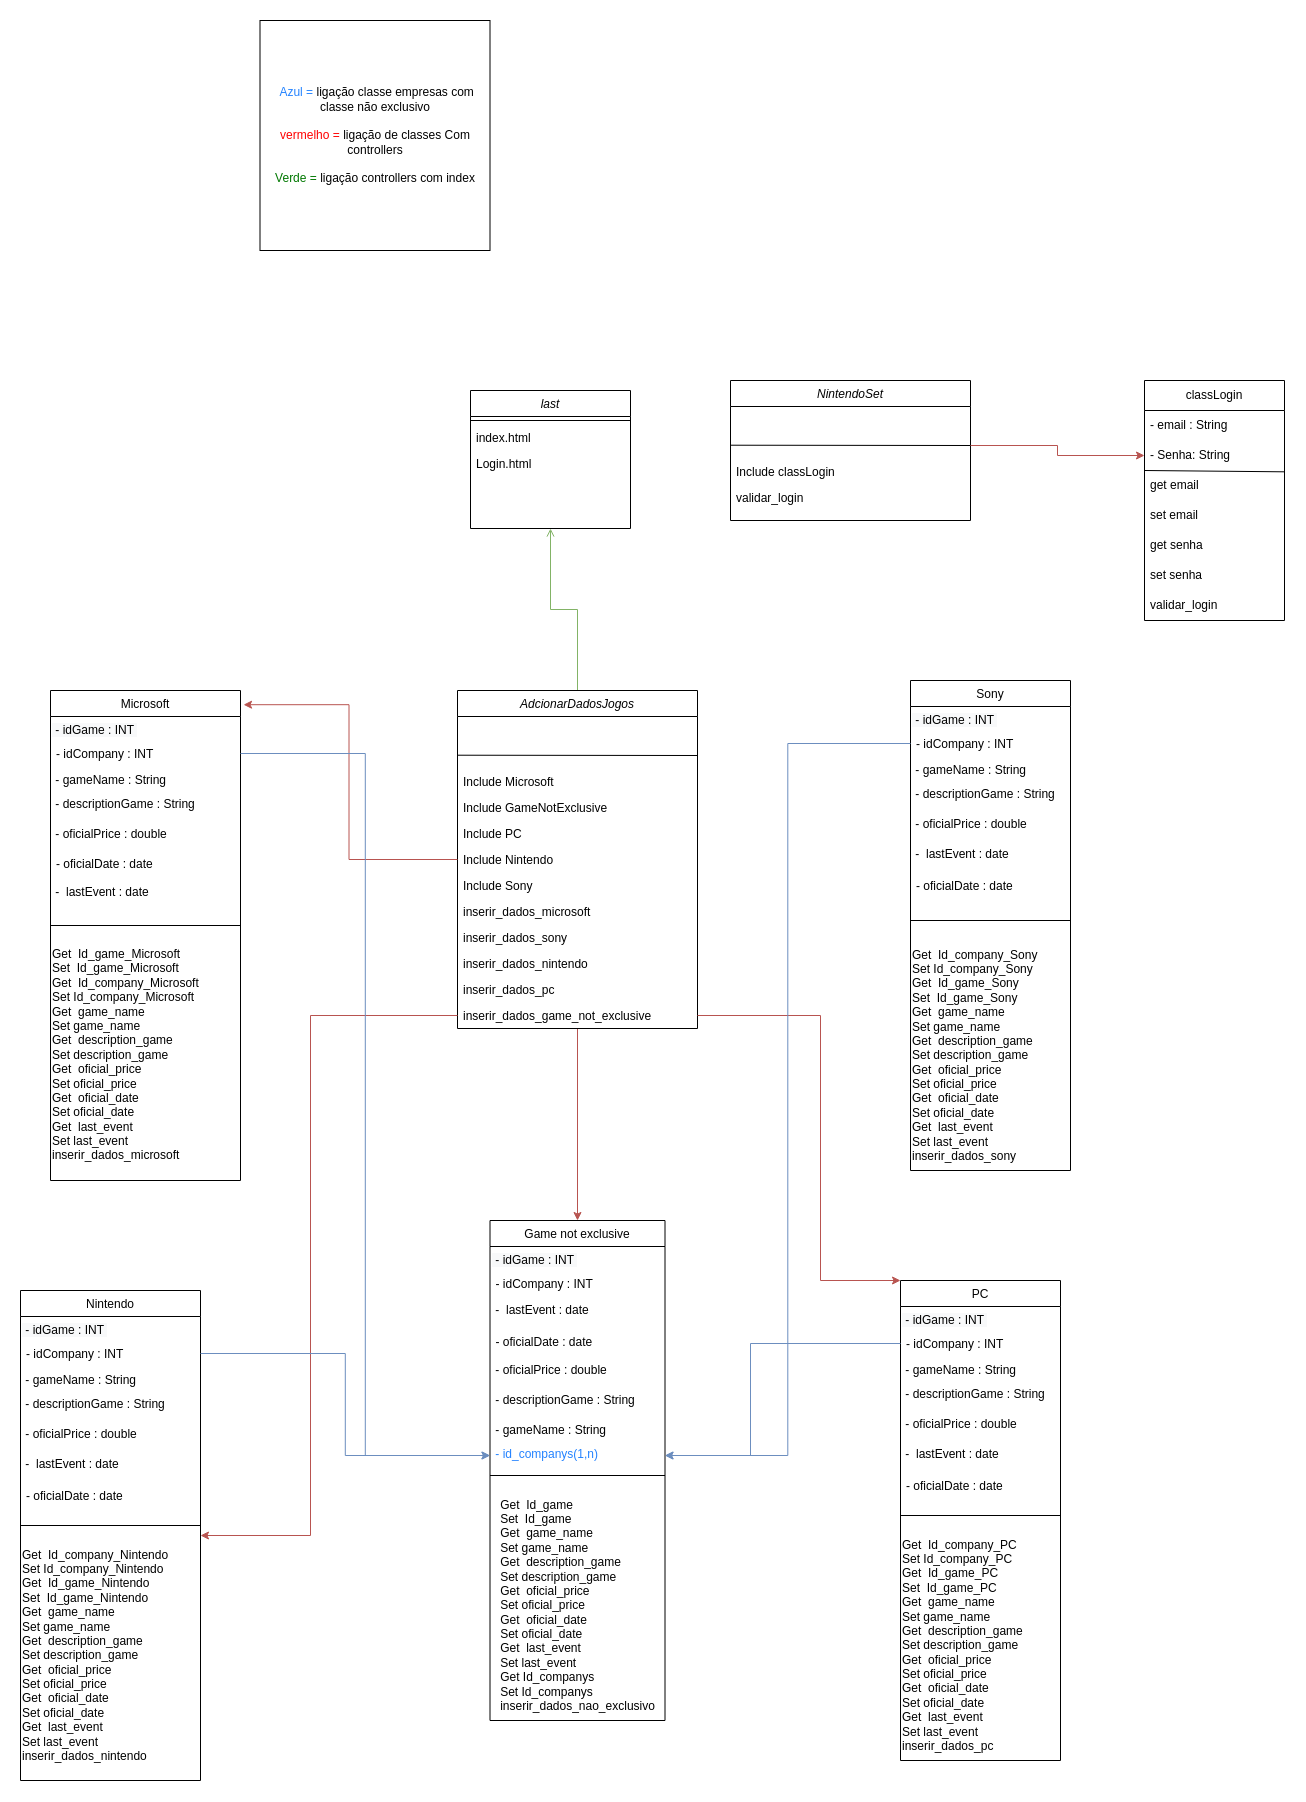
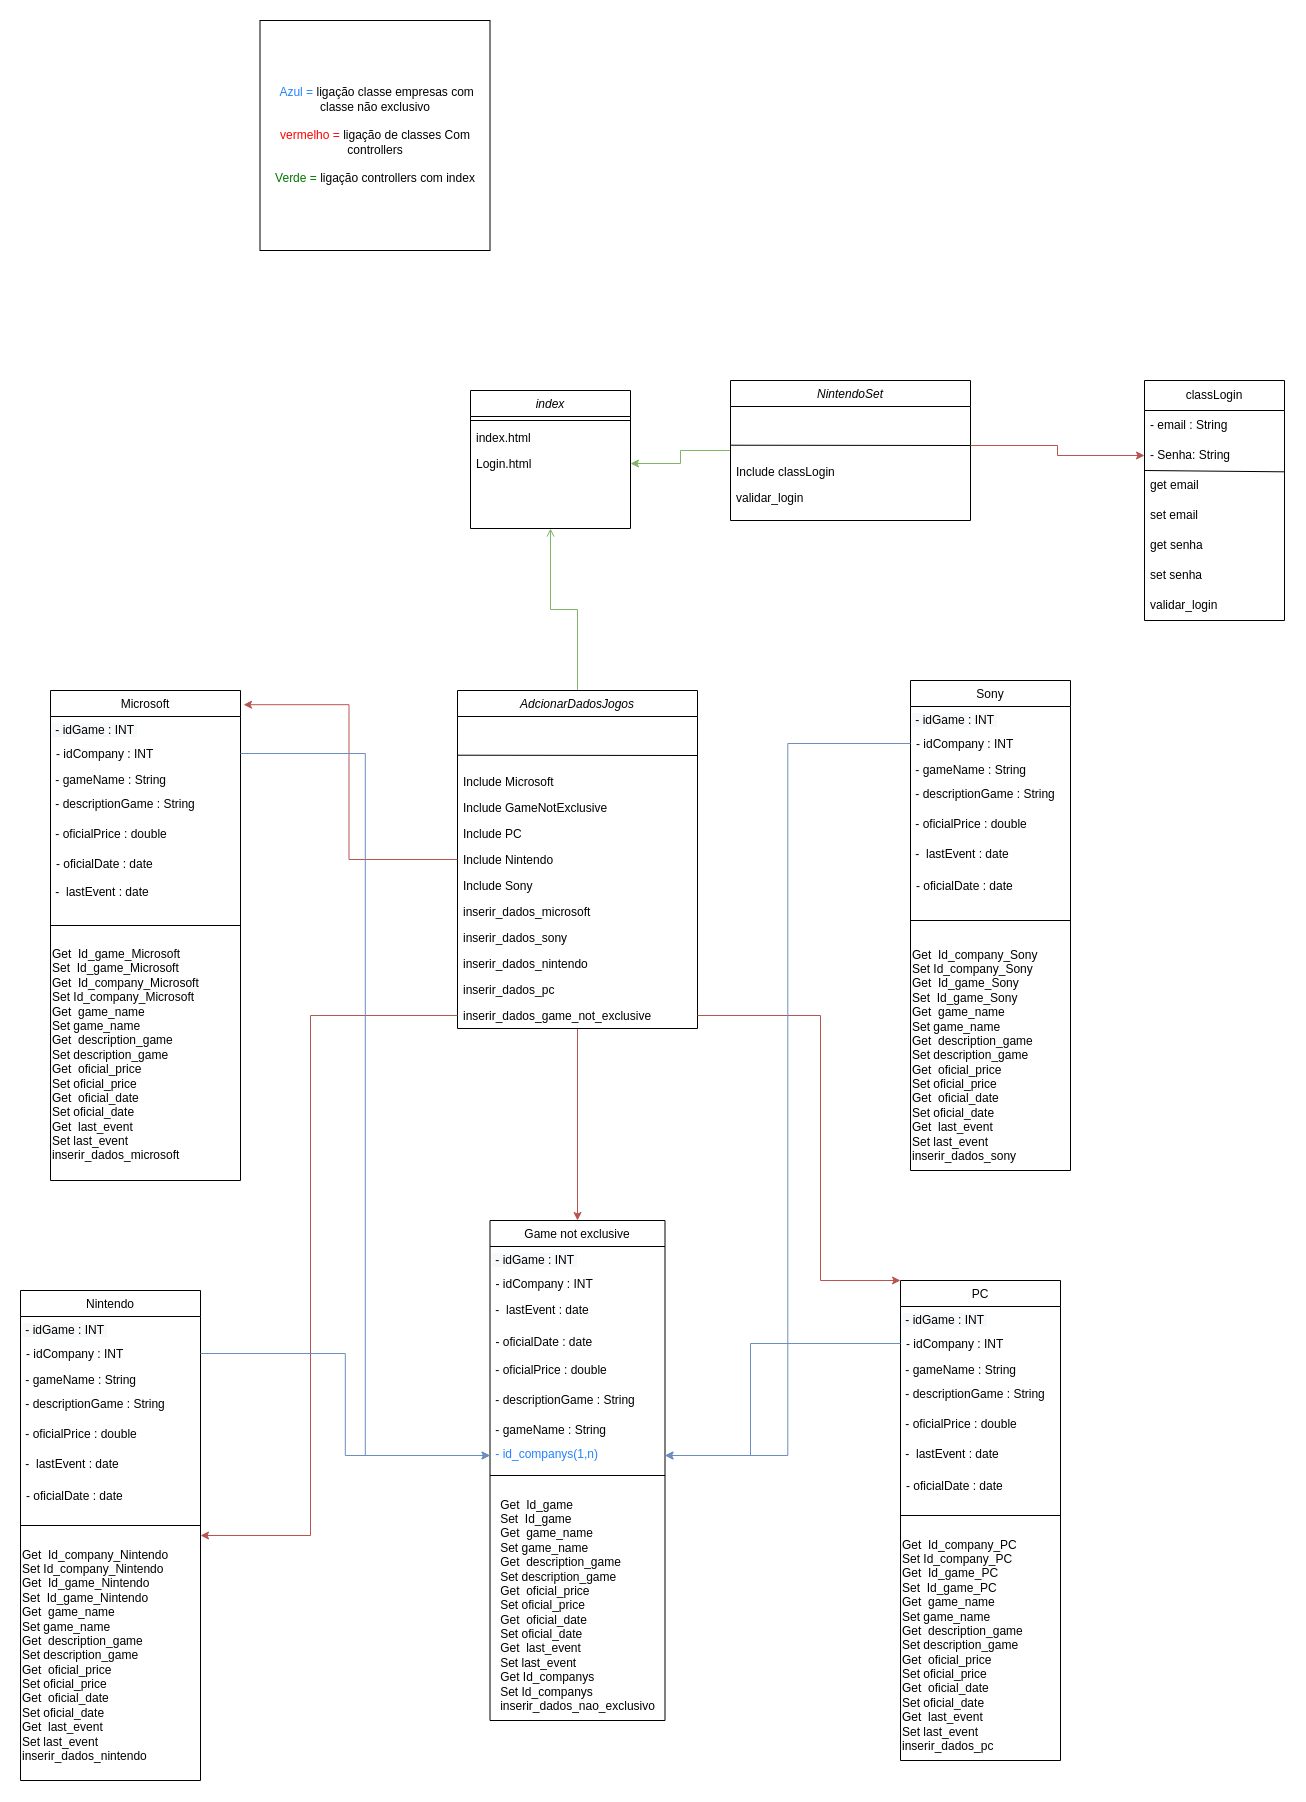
(550, 404) -> (550, 404)
none -> (681, 455)
